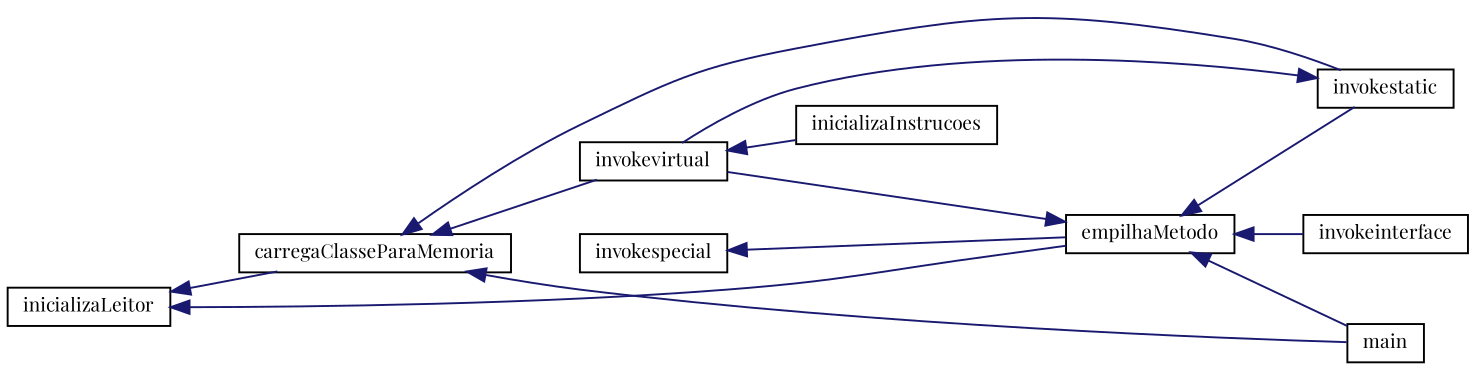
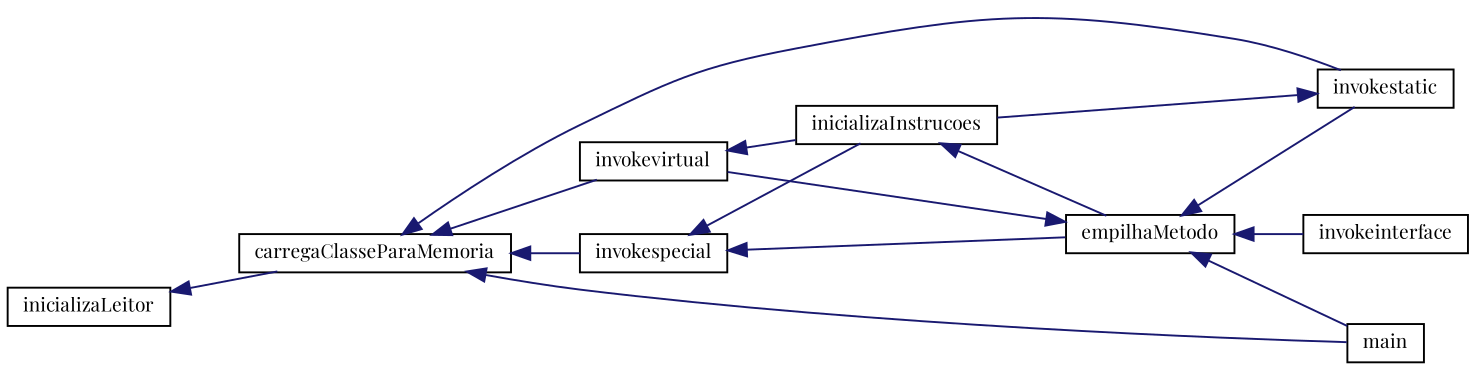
(983, 62) -> (1148, 106)
none -> (772, 191)
none -> (555, 253)
(563, 299) -> (1032, 183)
